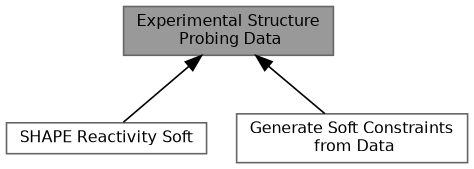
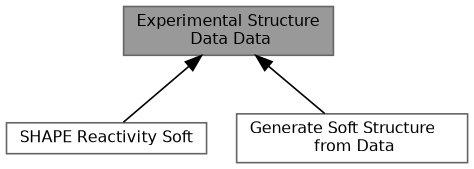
(229, 31) -> (229, 31)
(352, 138) -> (352, 138)
